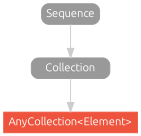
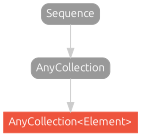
(71, 68) -> (71, 68)
